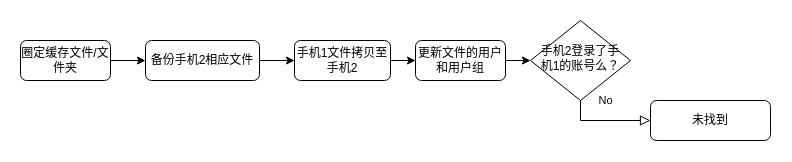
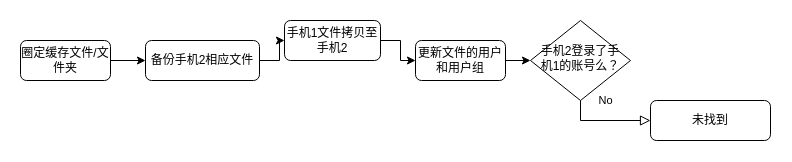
(343, 61) -> (333, 41)
